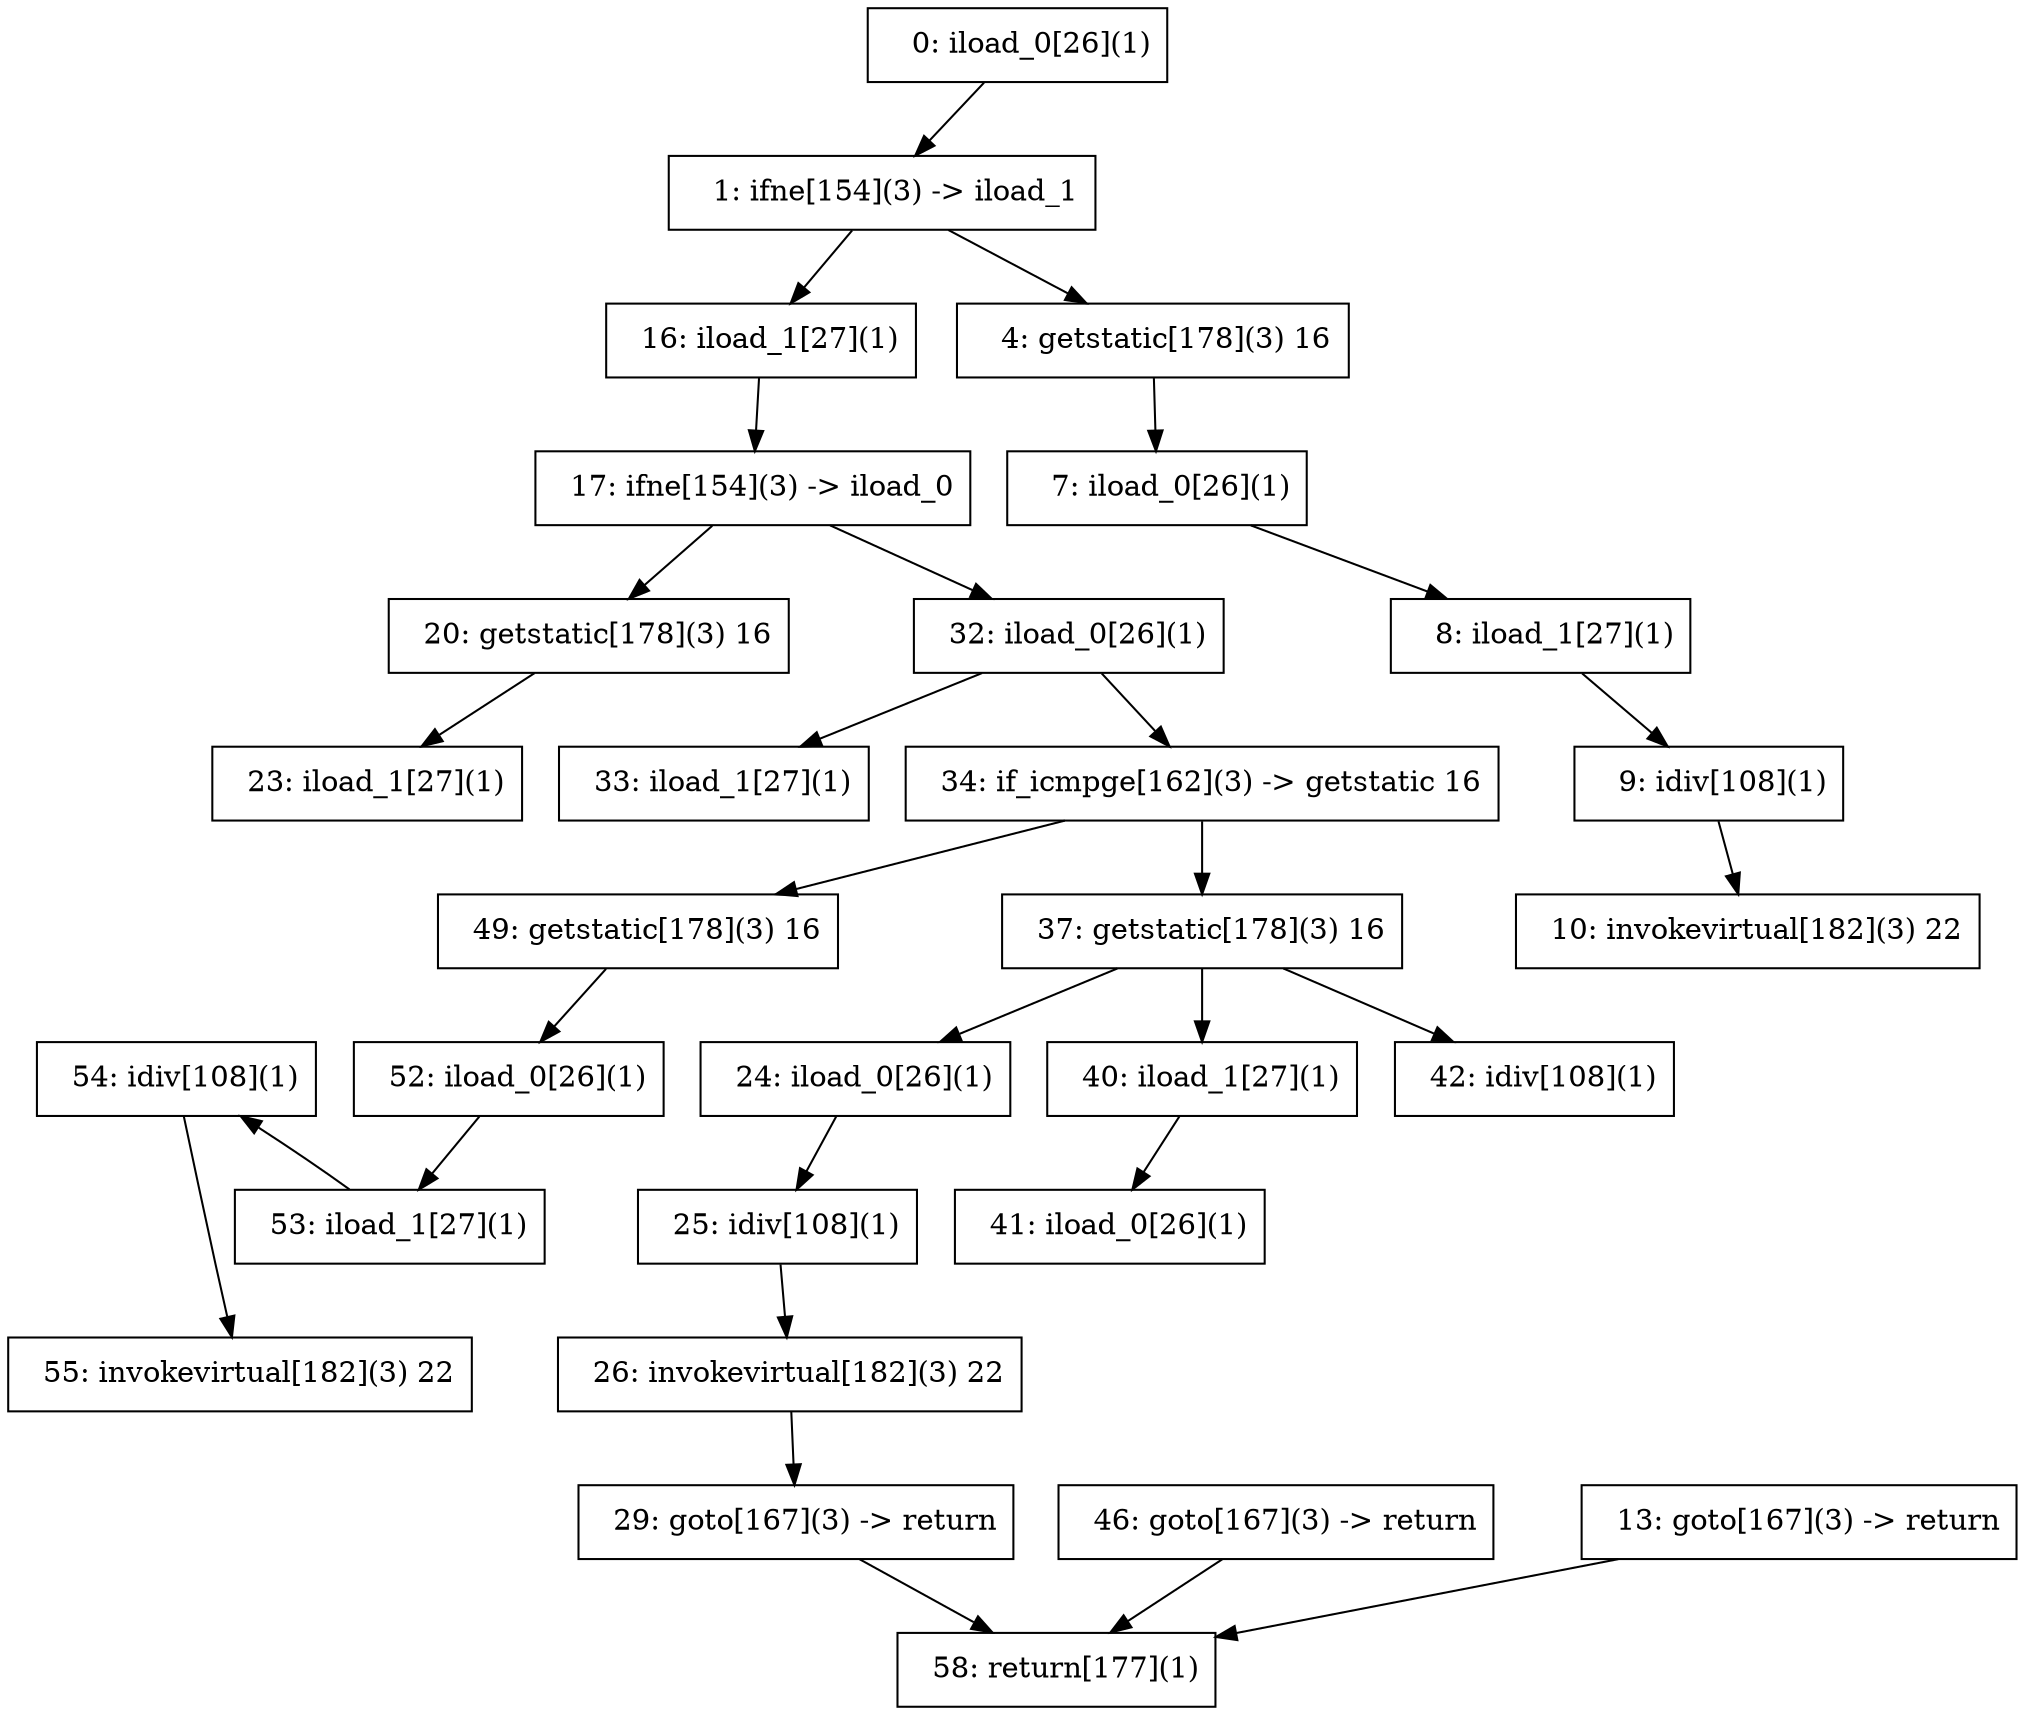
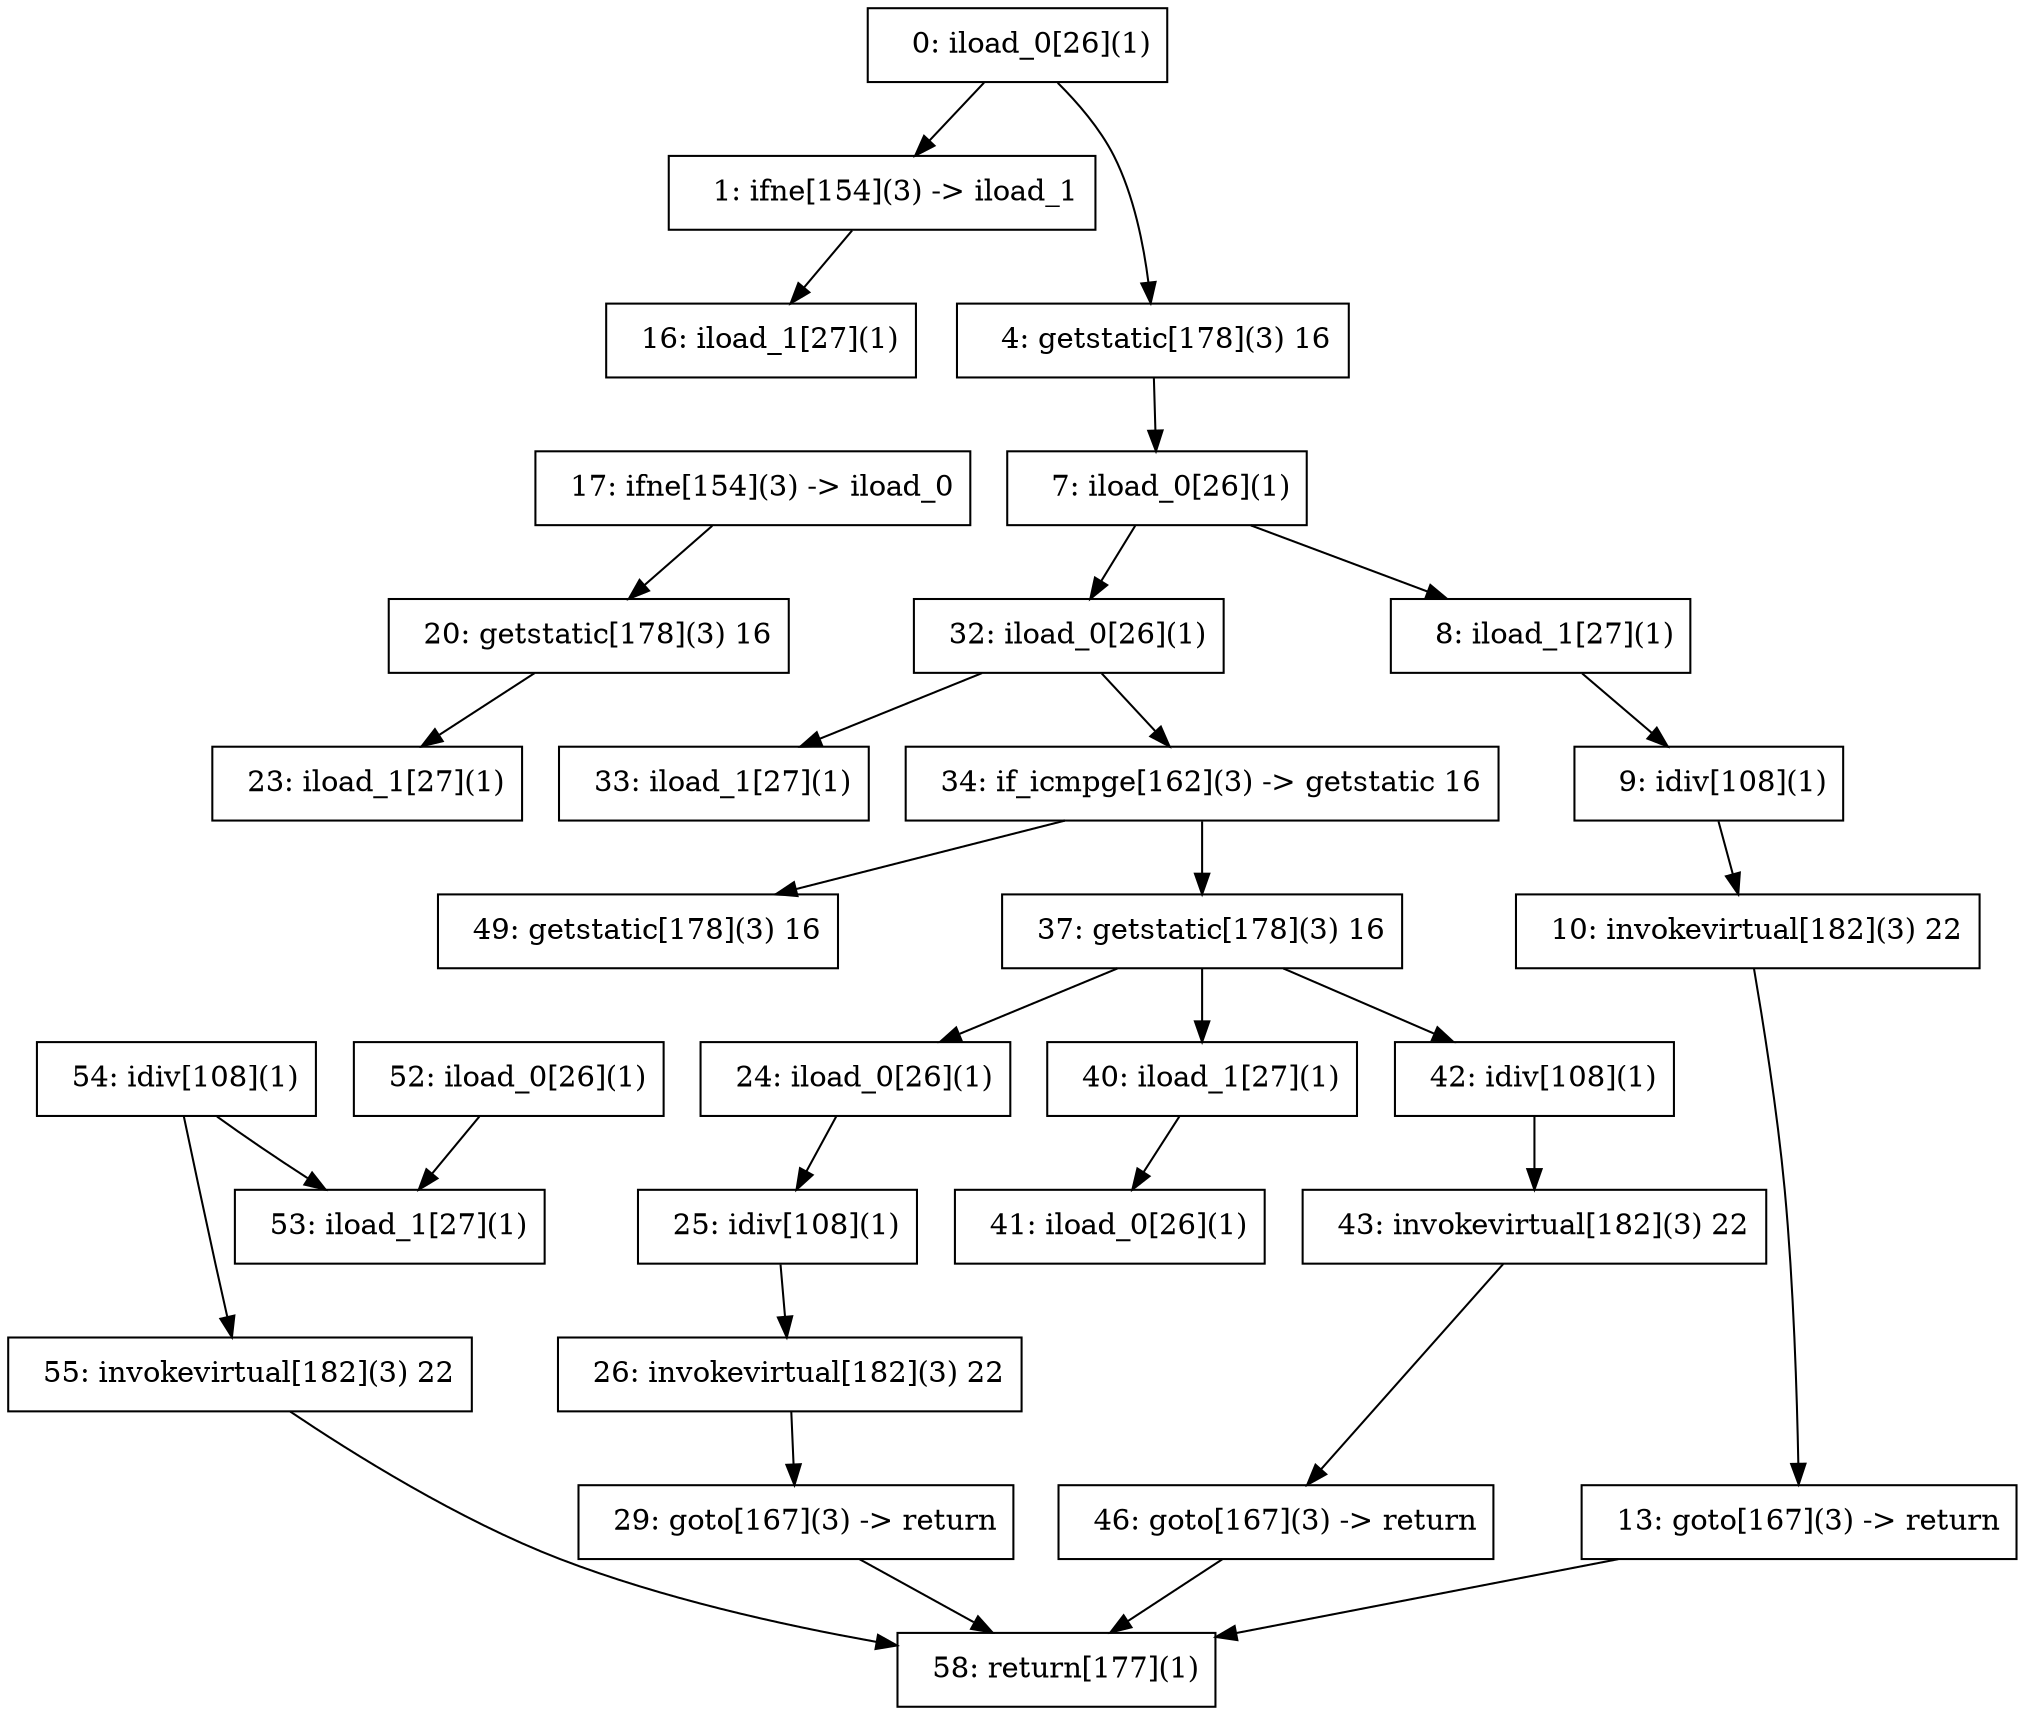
(1008, 262) -> (1122, 174)
(758, 404) -> none
(901, 558) -> (1118, 553)
(580, 998) -> none
(304, 1158) -> (262, 1148)
none -> (1787, 1215)
none -> (1534, 1227)
none -> (569, 1562)
